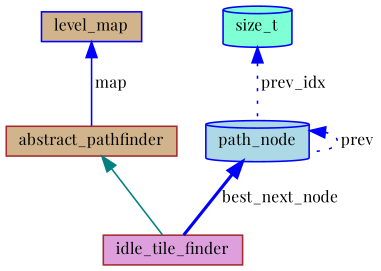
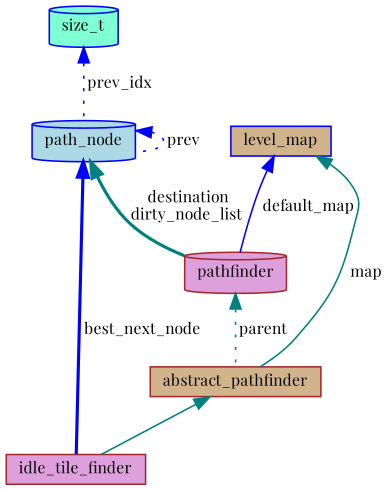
(92, 92) -> (339, 274)
none -> (236, 273)
